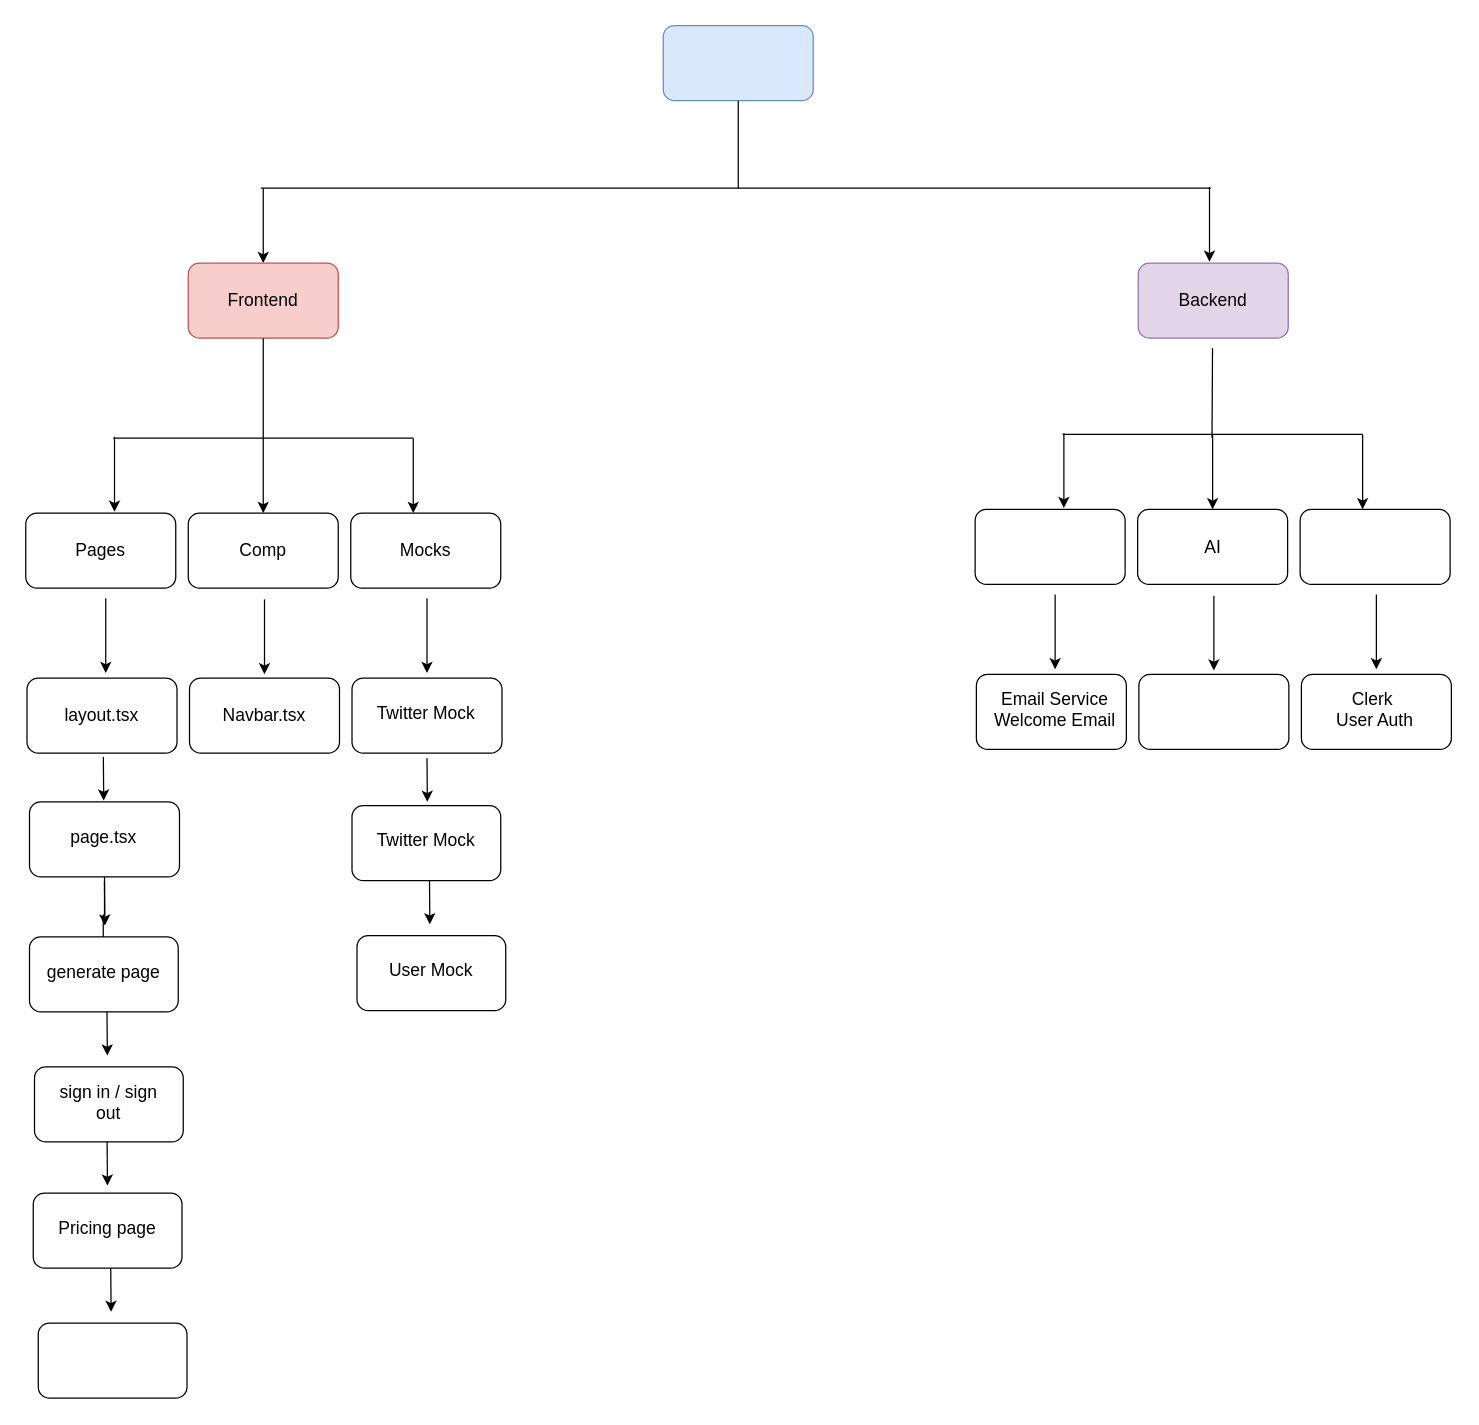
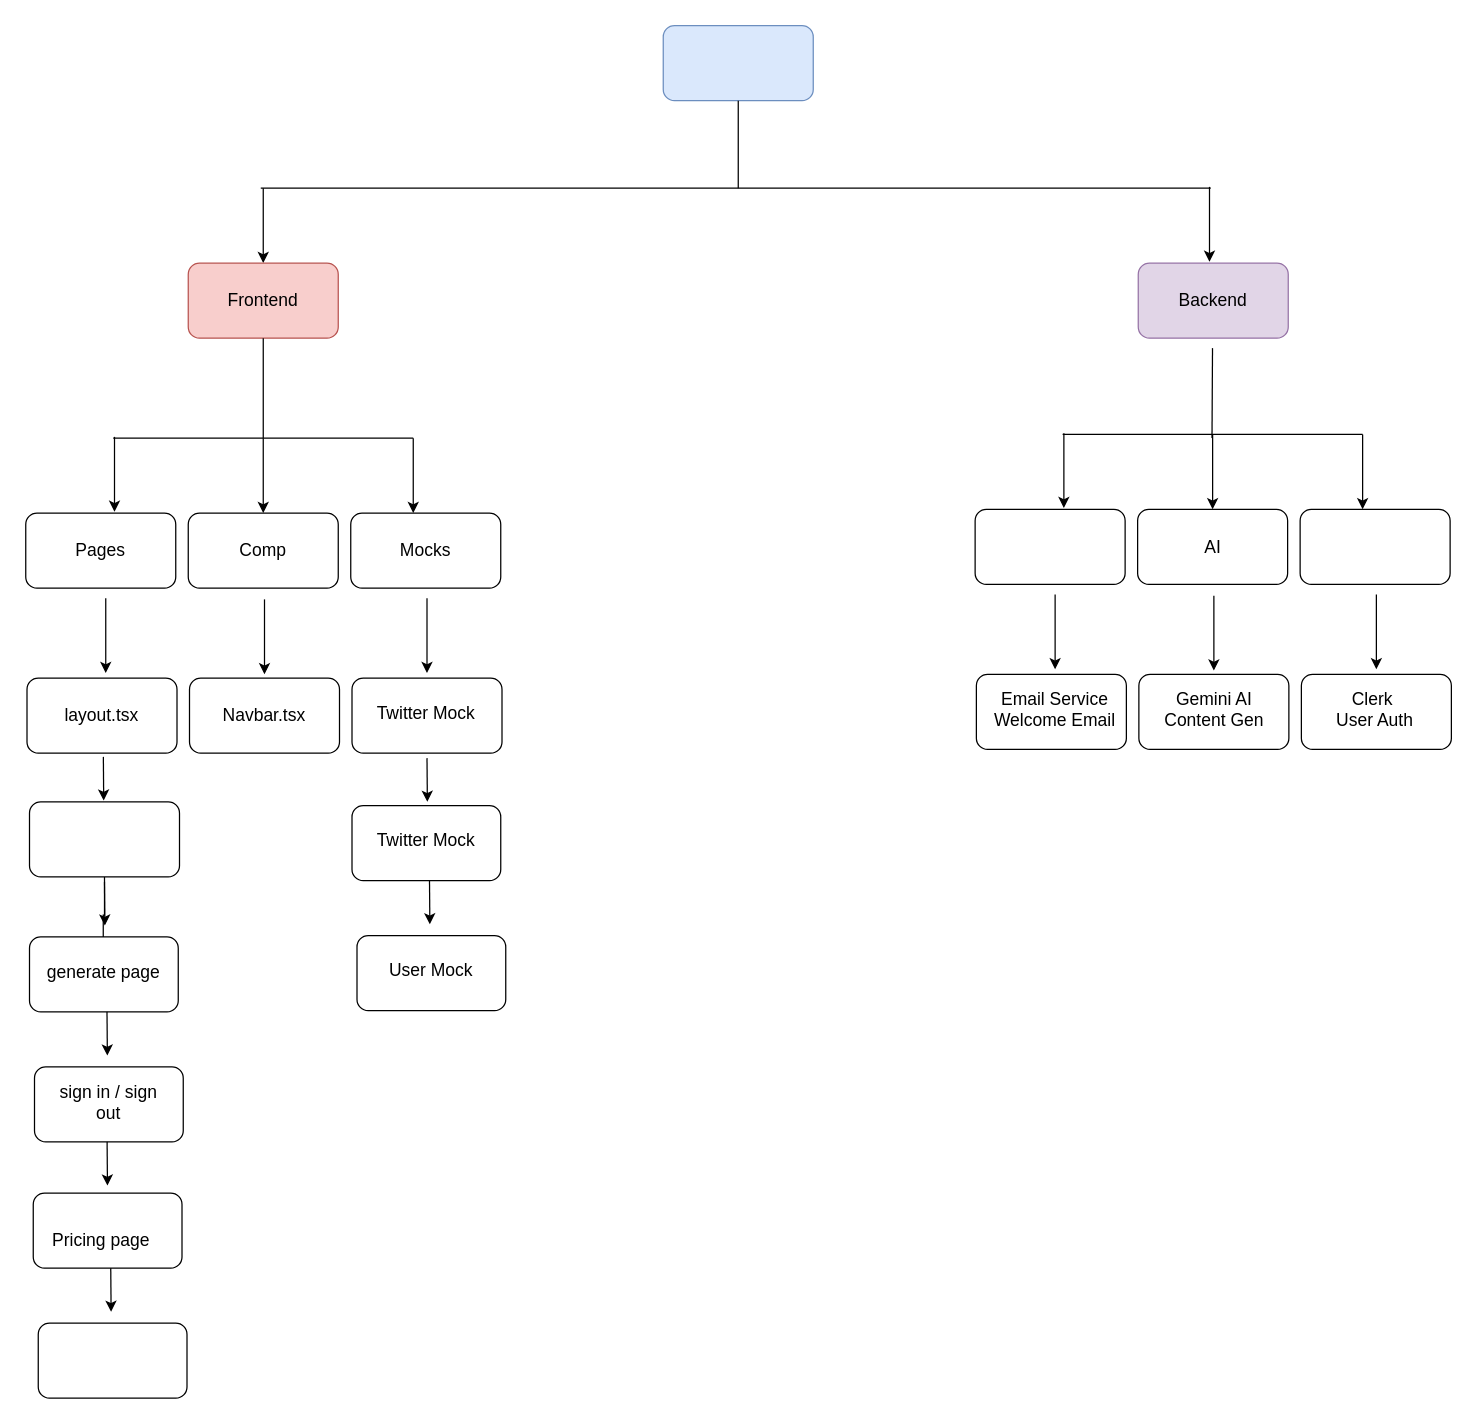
none -> (1214, 709)
(103, 837) -> none
(107, 1228) -> (101, 1241)
